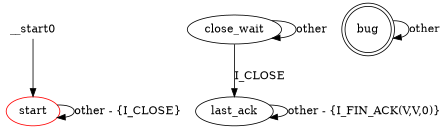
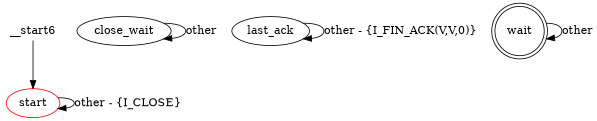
(33, 29) -> (33, 31)
(368, 29) -> (520, 31)
(234, 66) -> none
